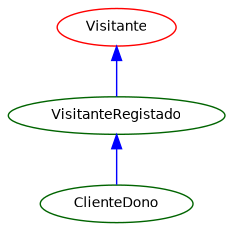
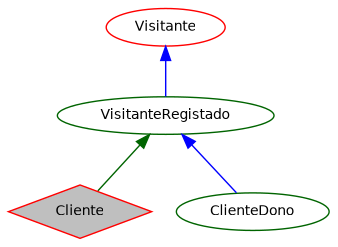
none -> (80, 212)
